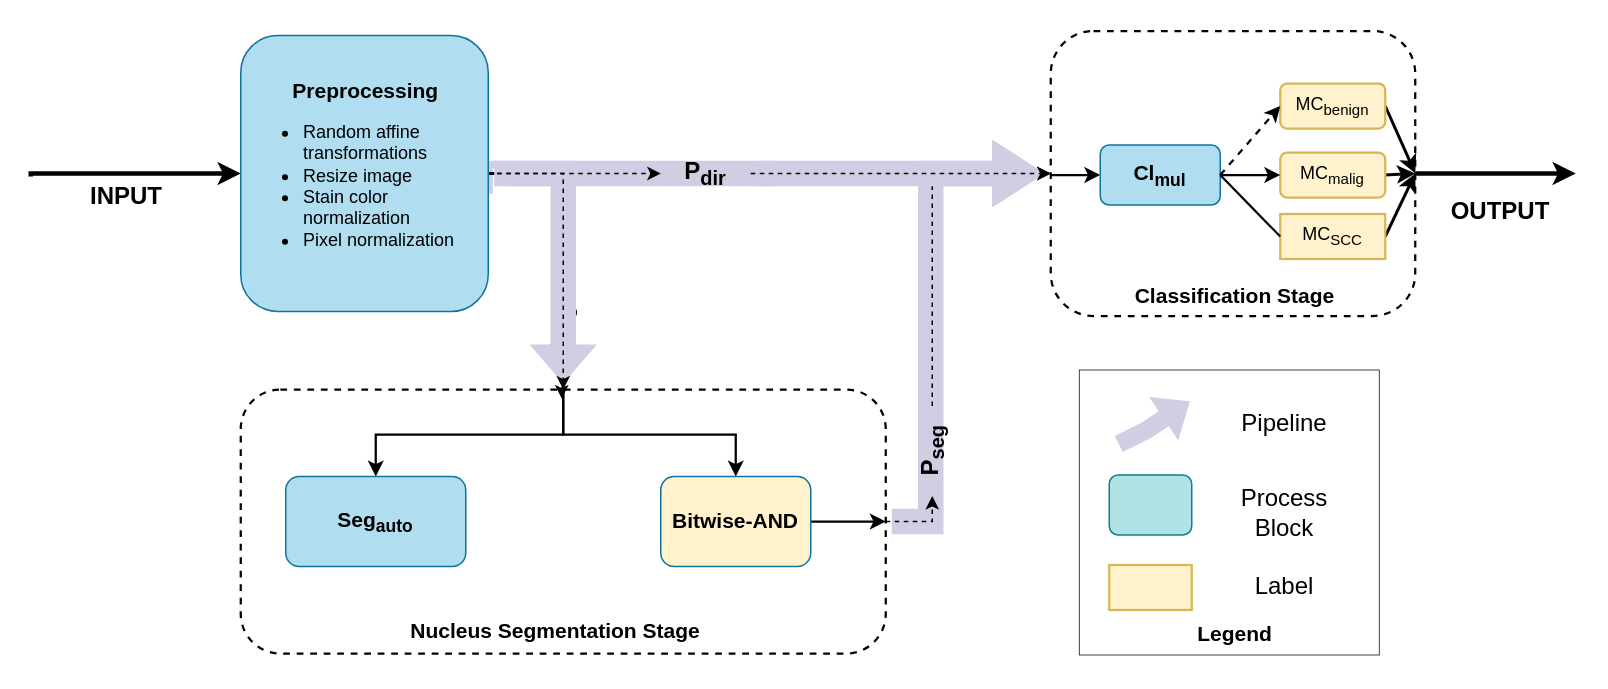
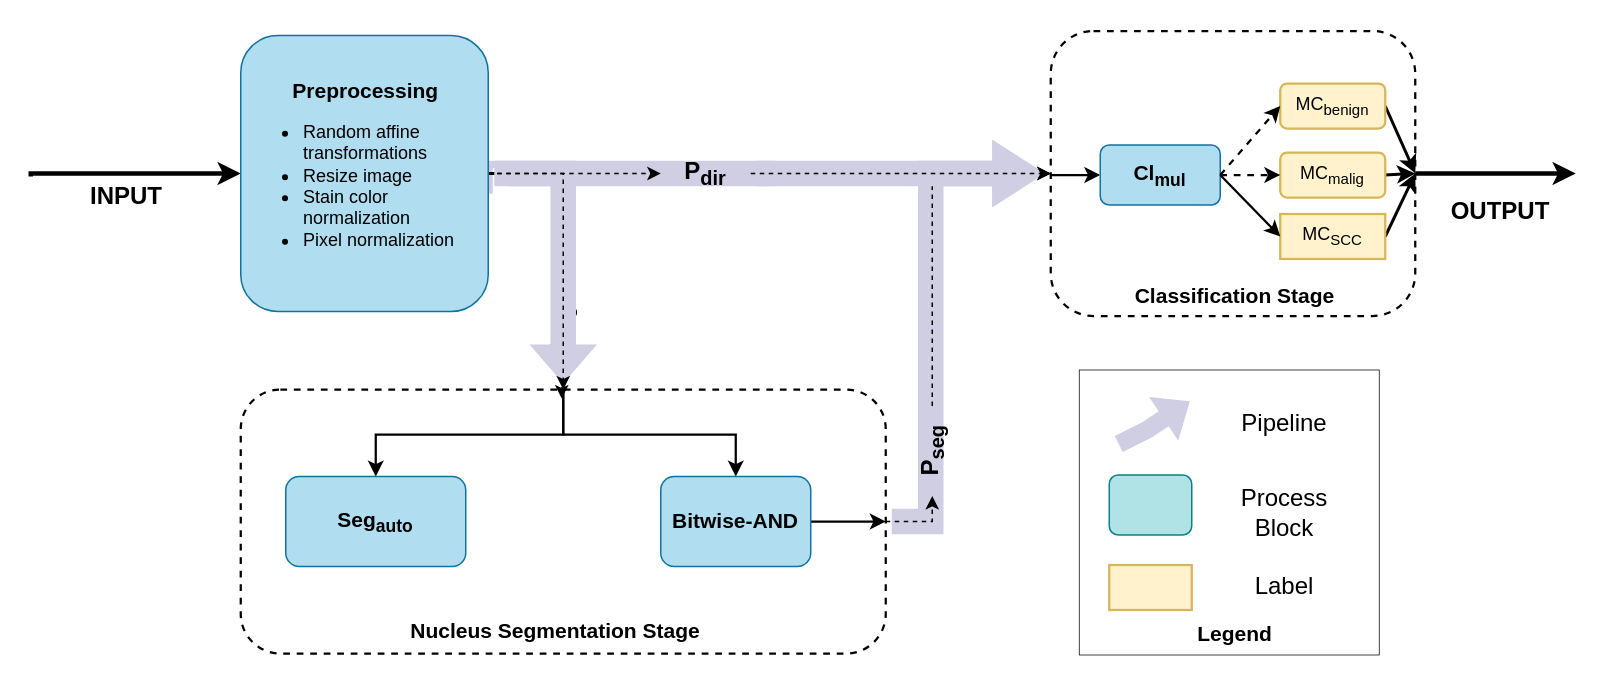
(1243, 175) -> (1243, 175)
(1275, 230) -> (1271, 227)
(736, 521) -> (736, 521)
